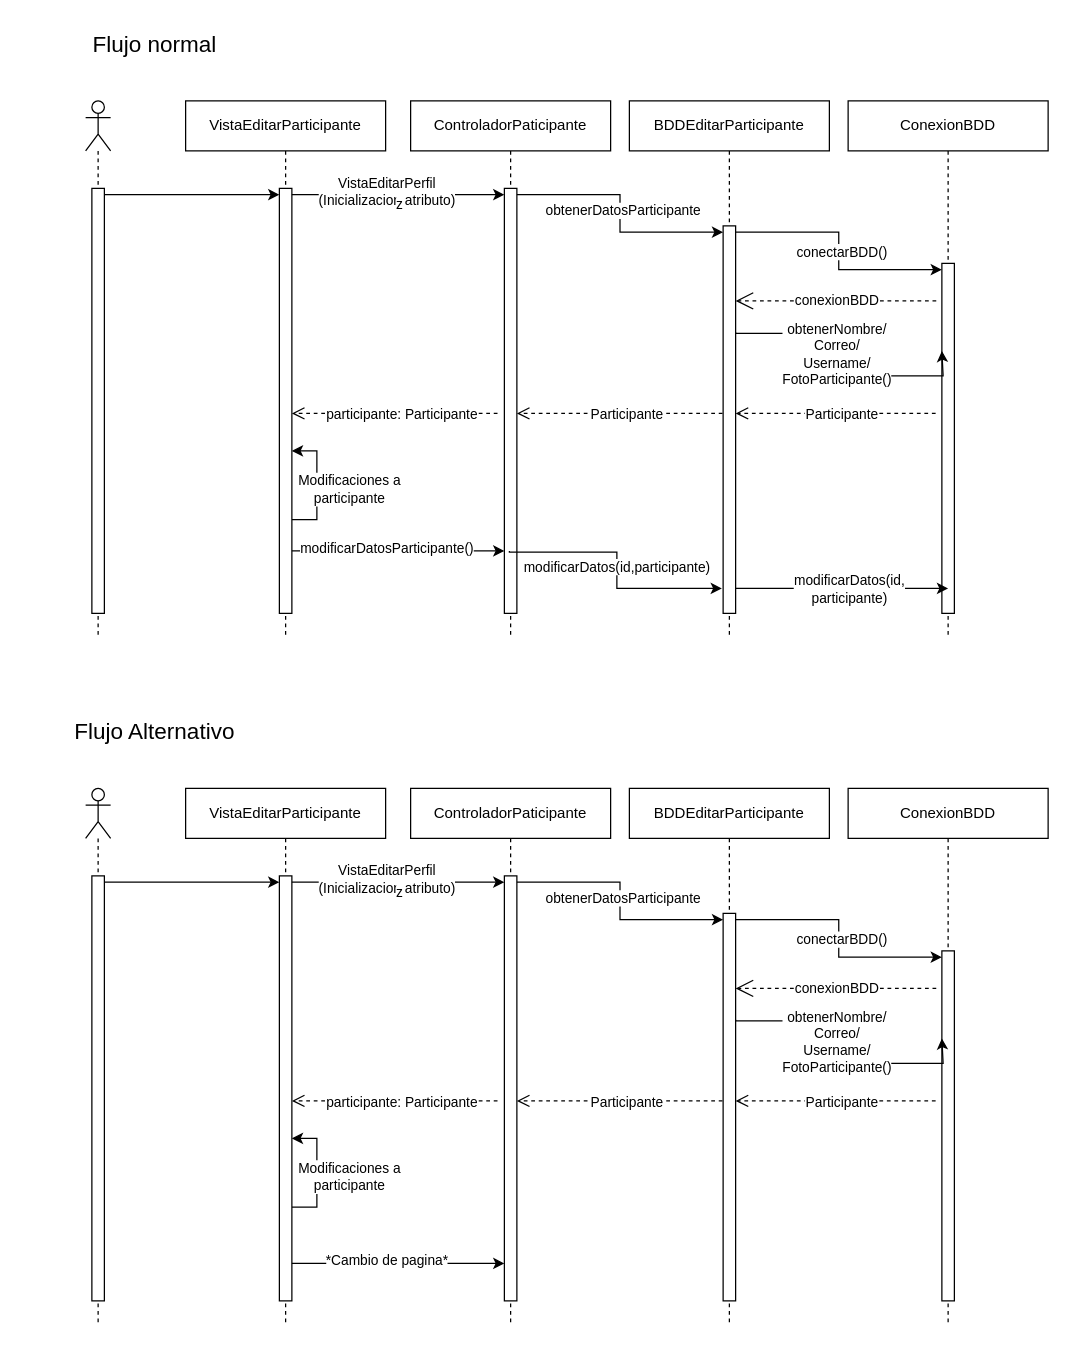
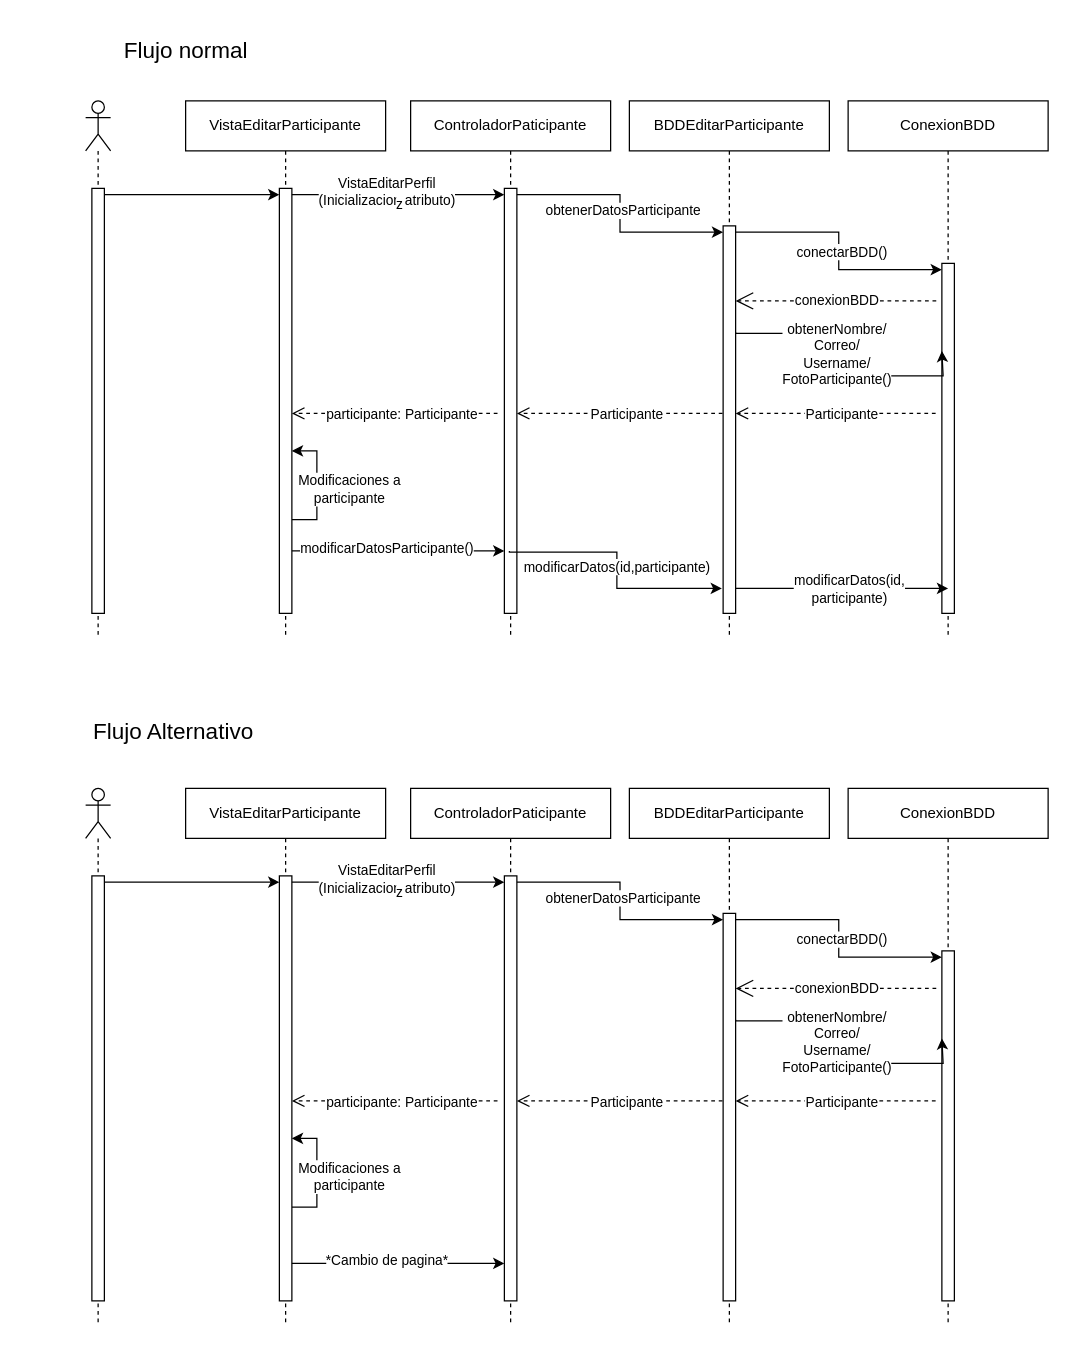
(154, 44) -> (186, 51)
(154, 732) -> (173, 732)
